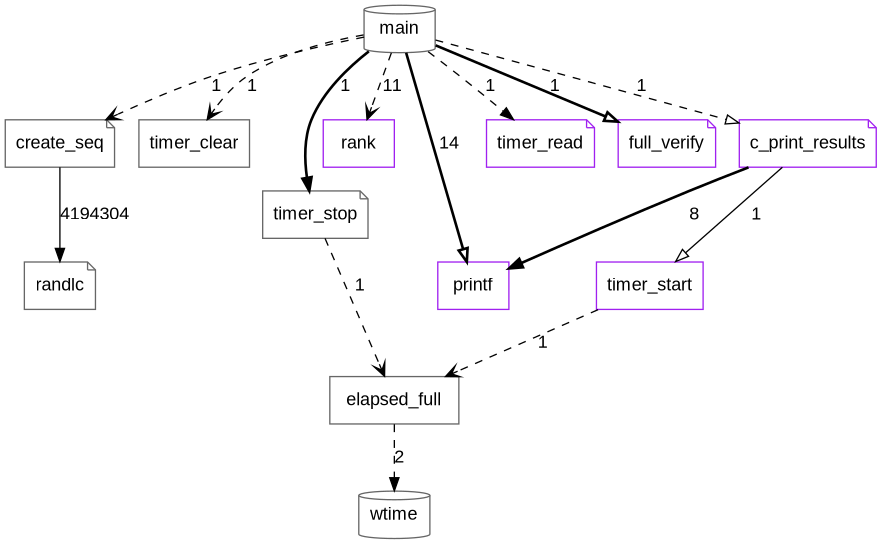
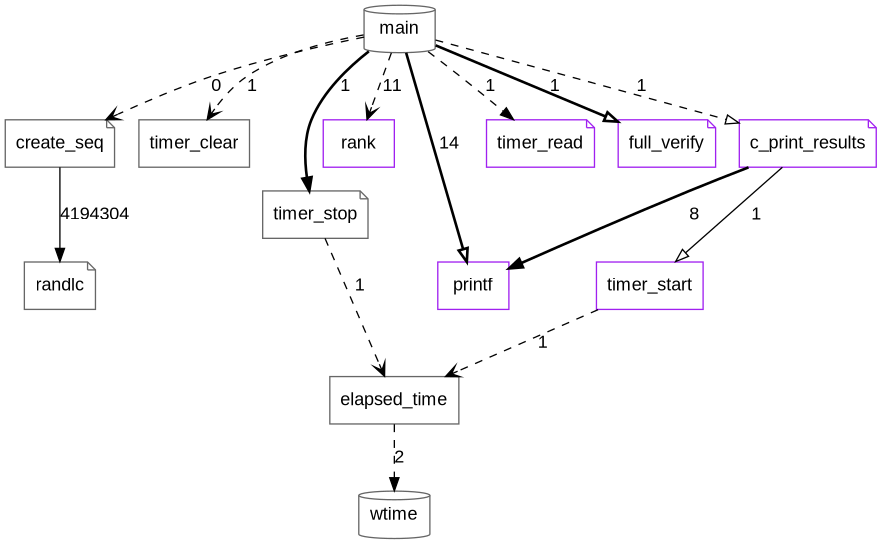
(217, 86) -> (217, 86)
(394, 400) -> (394, 400)
